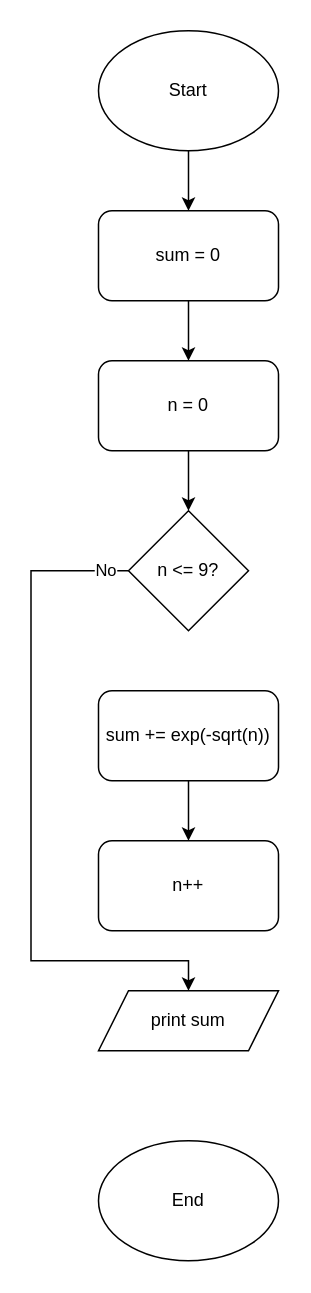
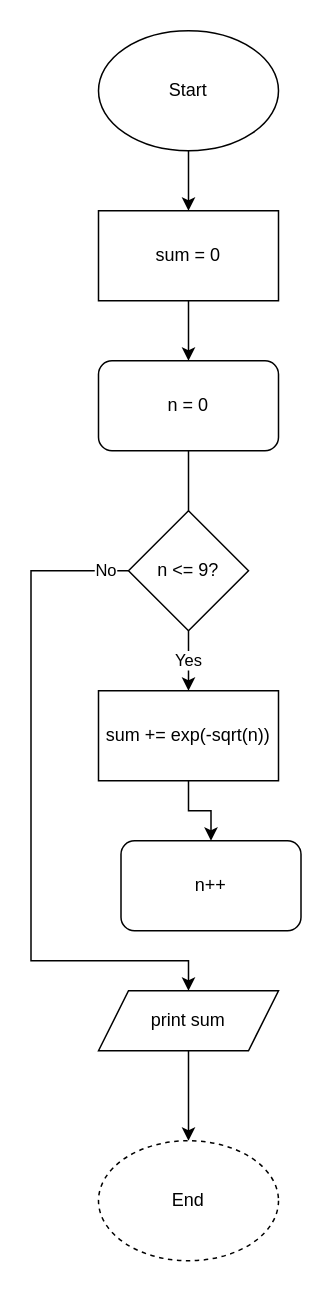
(188, 256) -> (188, 256)
(188, 499) -> (188, 503)
none -> (188, 656)
(188, 736) -> (188, 736)
(188, 886) -> (211, 886)
none -> (188, 1091)
(188, 1201) -> (188, 1201)
